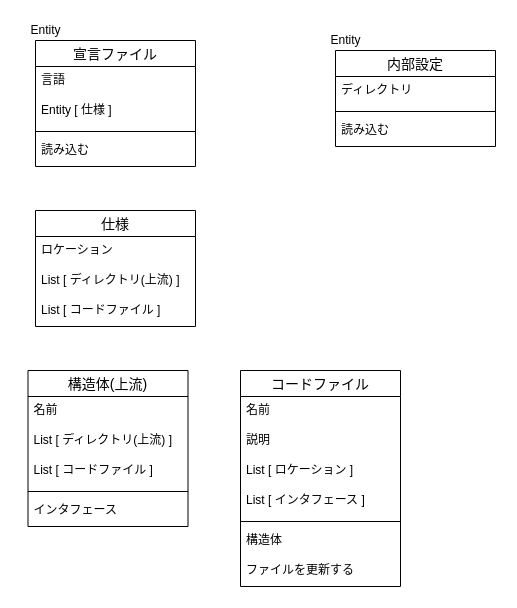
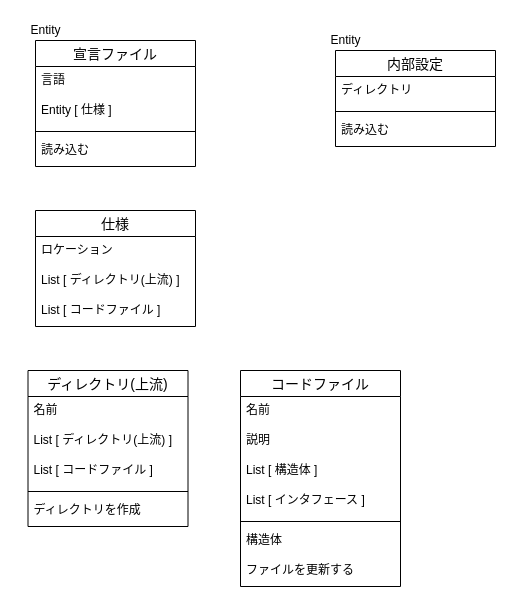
(108, 384) -> (108, 384)
(306, 470) -> (288, 470)
(76, 510) -> (88, 510)
